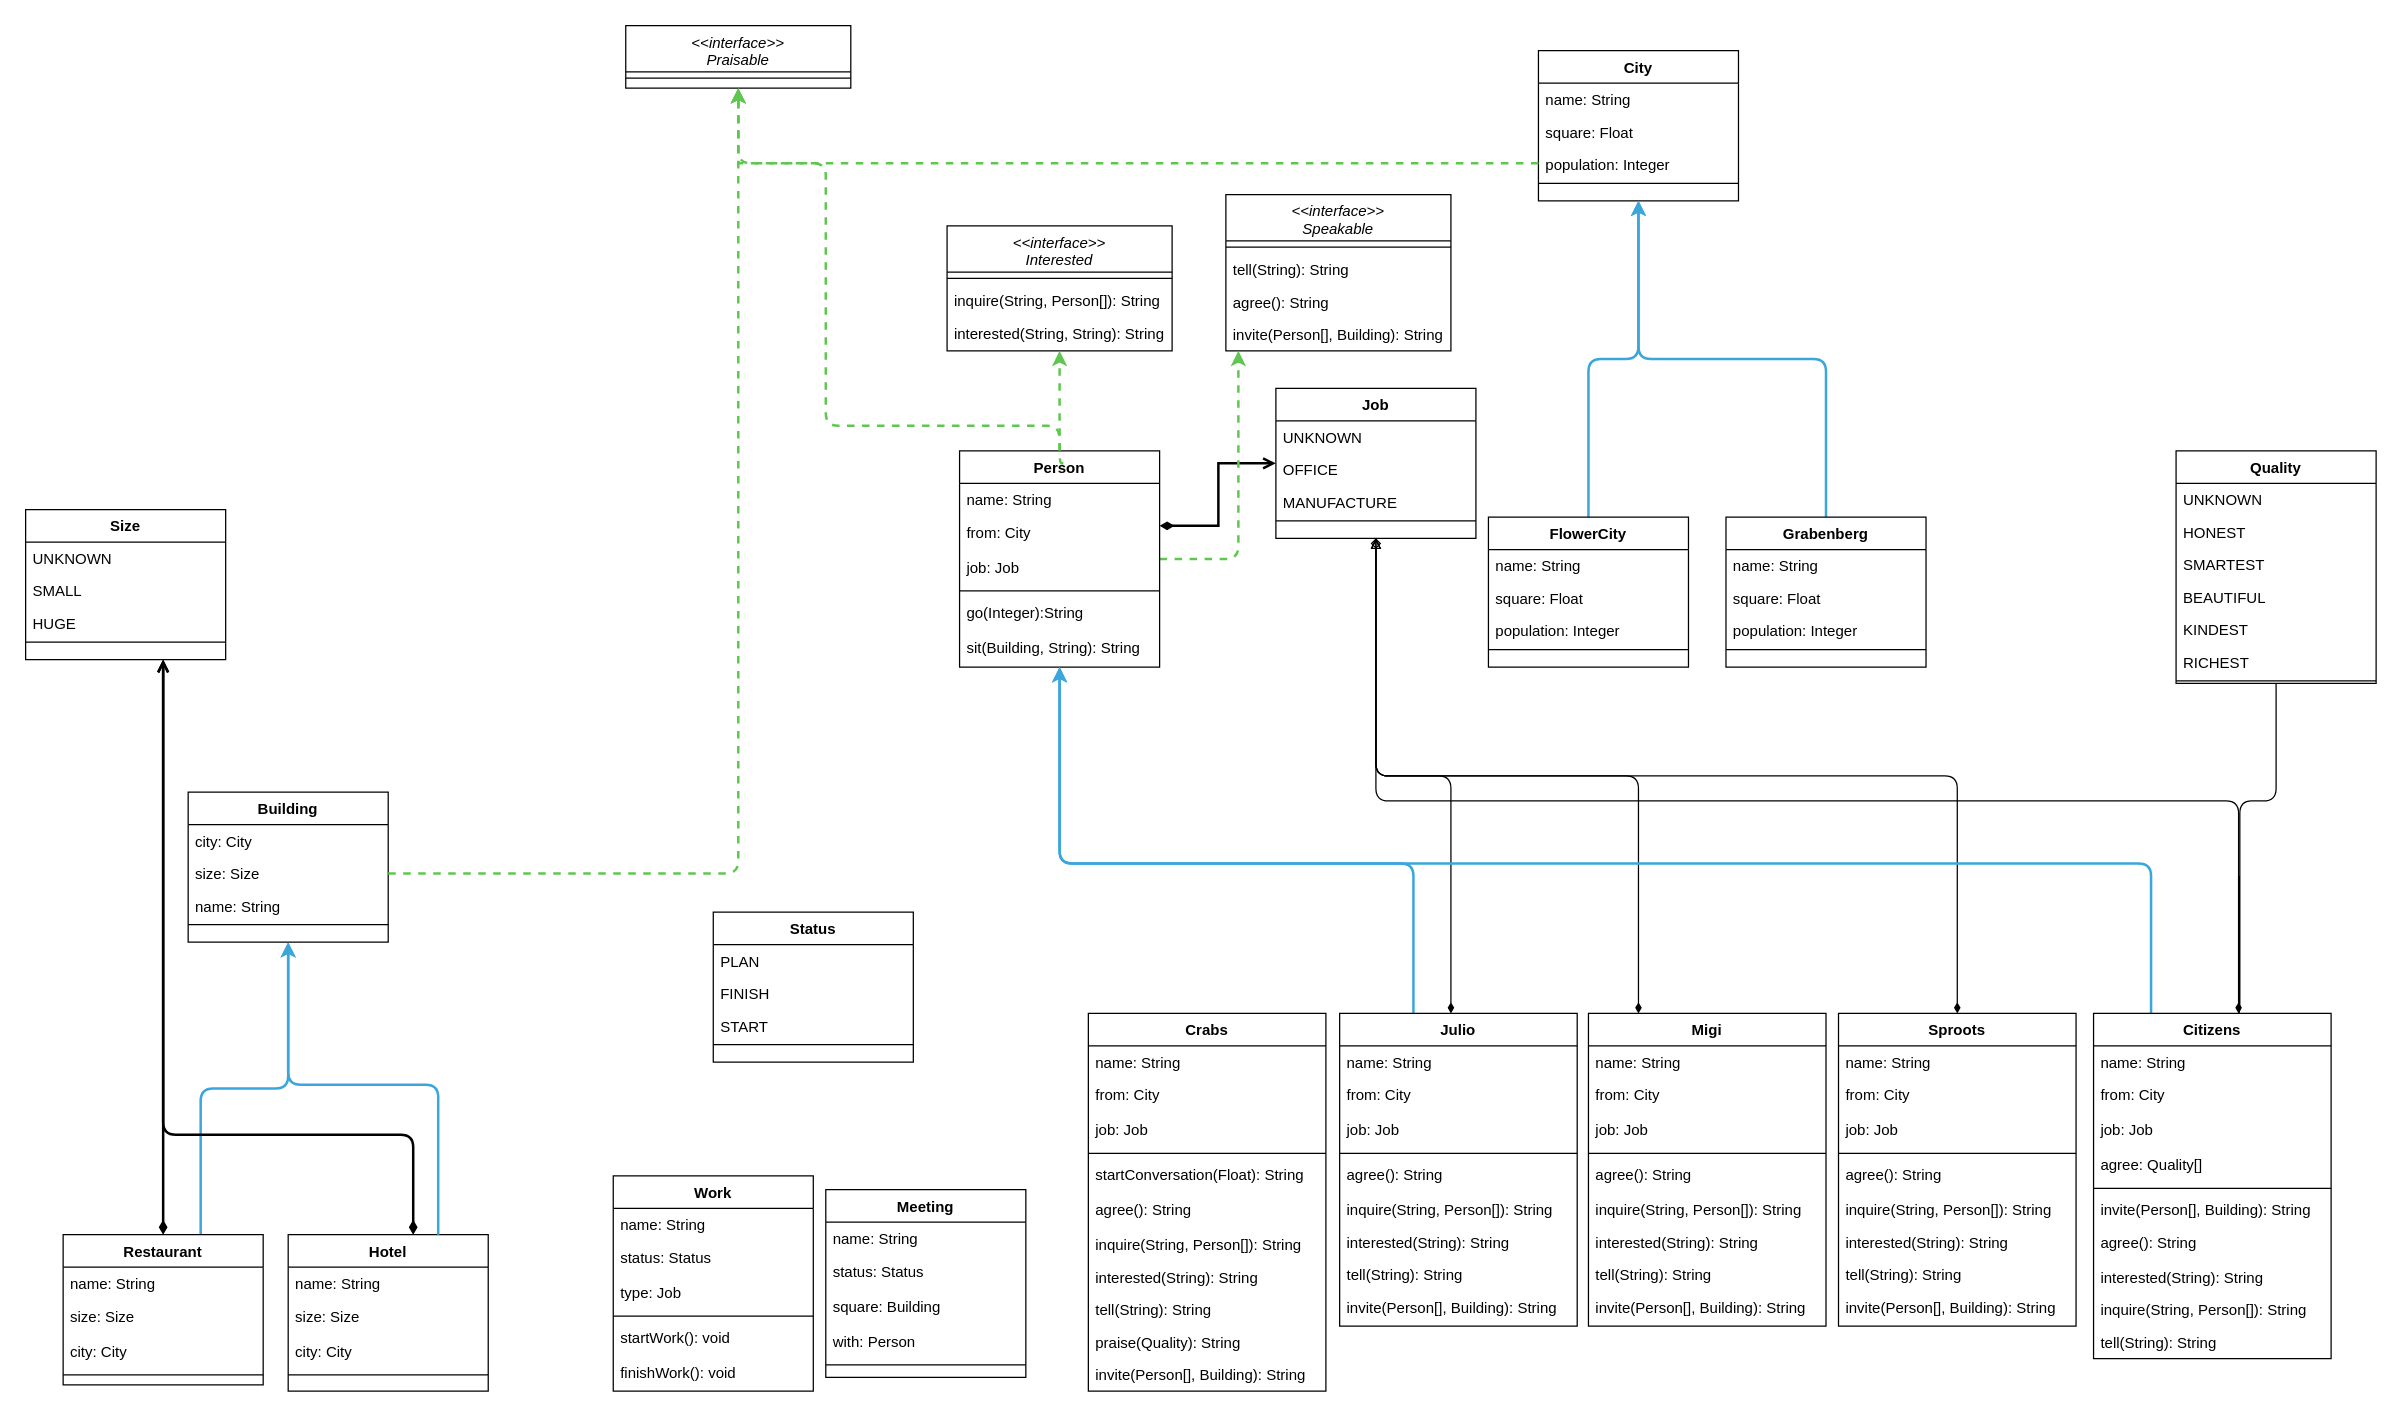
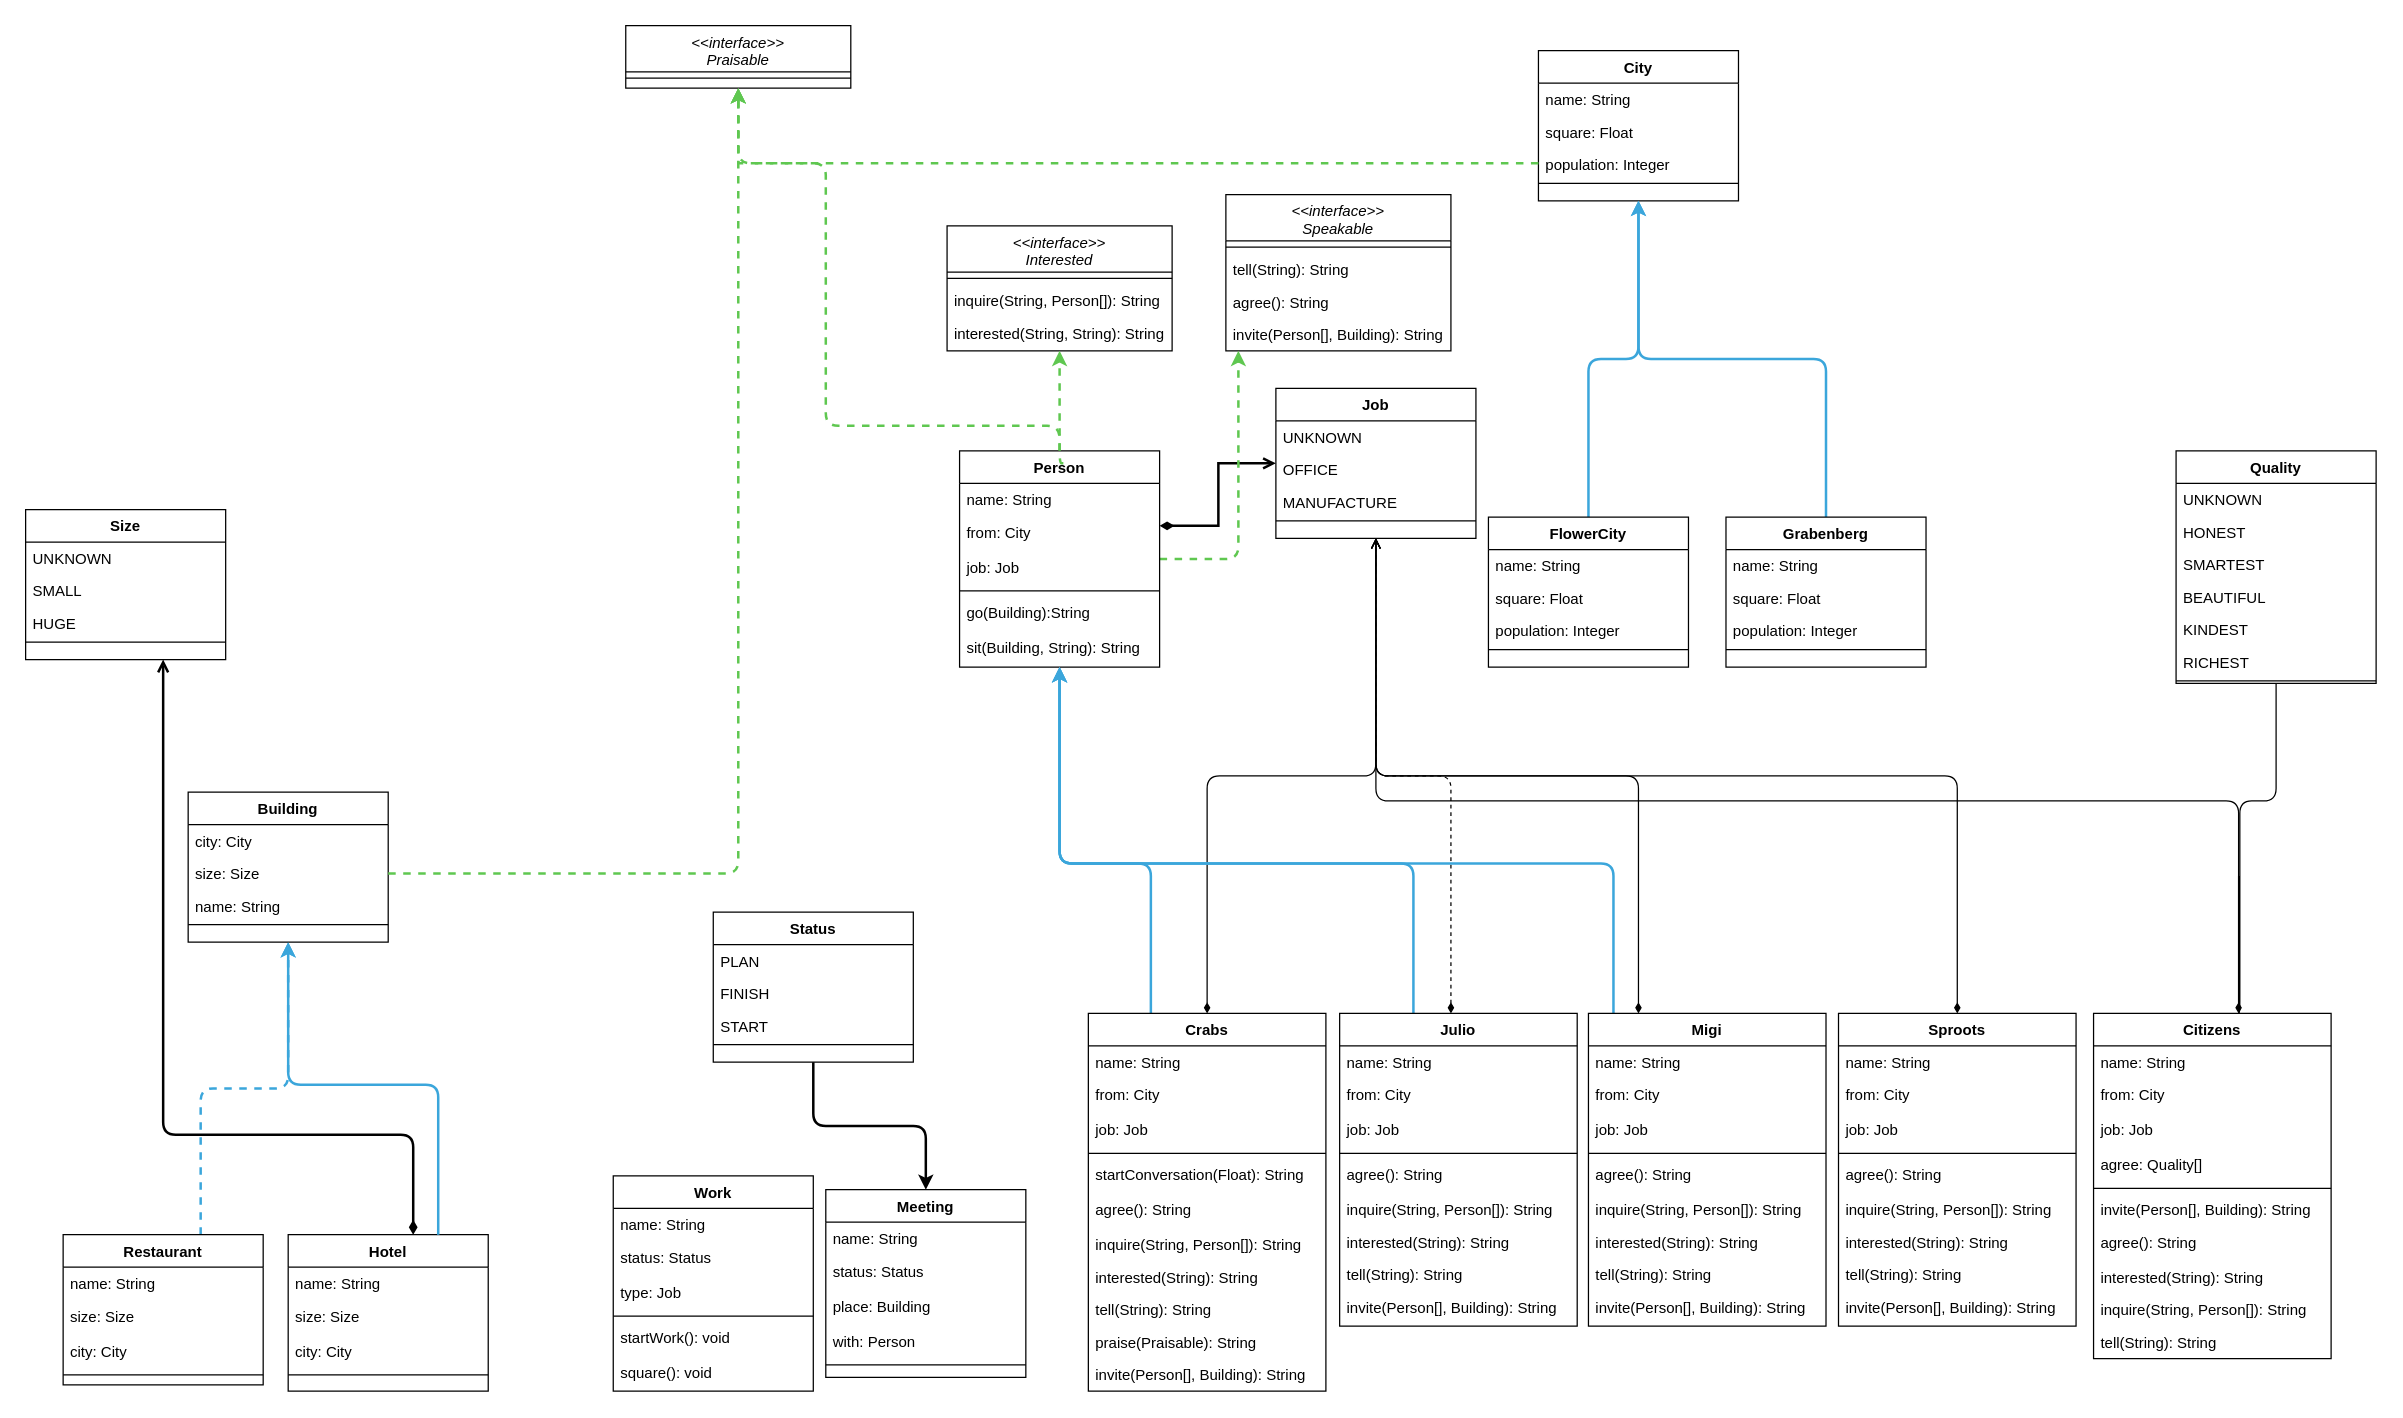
(1038, 613) -> (1036, 613)
(1376, 773) -> (1376, 773)
none -> (1207, 814)
(1949, 863) -> none
(1957, 865) -> (1957, 865)
(1451, 891) -> (1451, 891)
none -> (1151, 941)
none -> (1613, 941)
(201, 1121) -> (201, 1121)
none -> (865, 1126)
(163, 1176) -> none
(890, 1306) -> (884, 1306)
(1180, 1343) -> (1188, 1343)
(686, 1373) -> (673, 1373)
